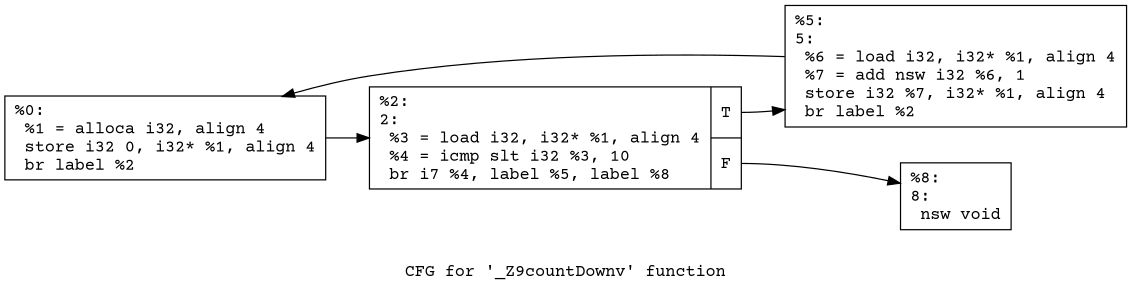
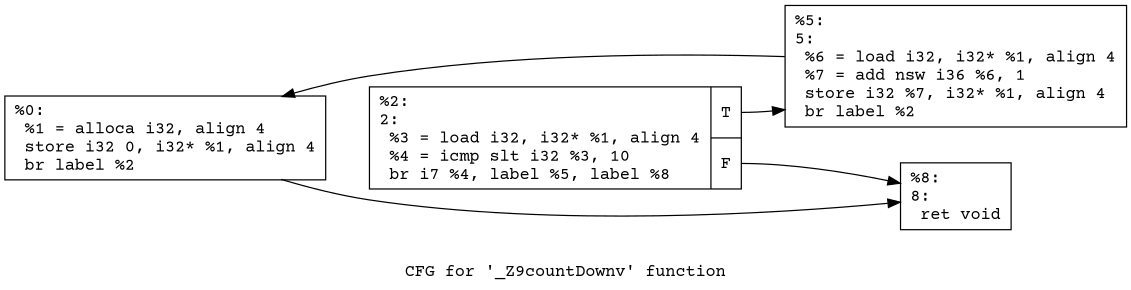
(910, 75) -> (910, 75)
(341, 138) -> (583, 216)
(956, 214) -> (956, 214)
